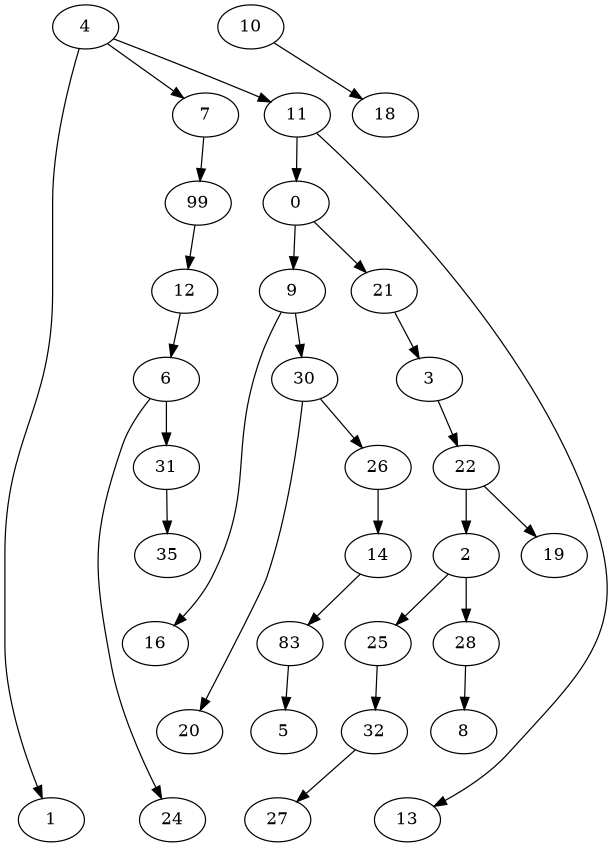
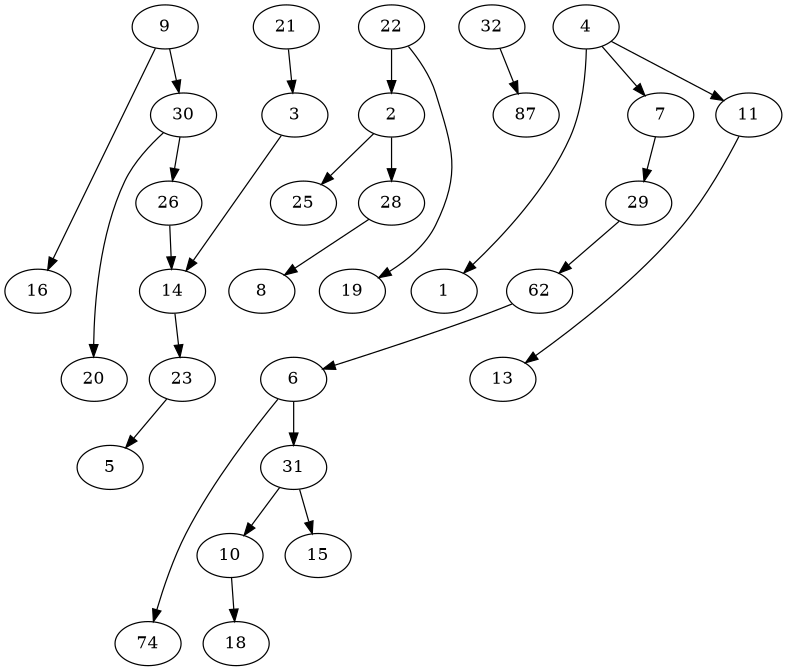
(198, 203) -> (639, 203)
(296, 203) -> none
(185, 291) -> (540, 291)
(445, 418) -> (237, 198)
none -> (266, 507)
(168, 556) -> (318, 556)
(290, 644) -> (182, 379)
(377, 682) -> none
(173, 820) -> (148, 644)
(278, 820) -> (526, 115)
